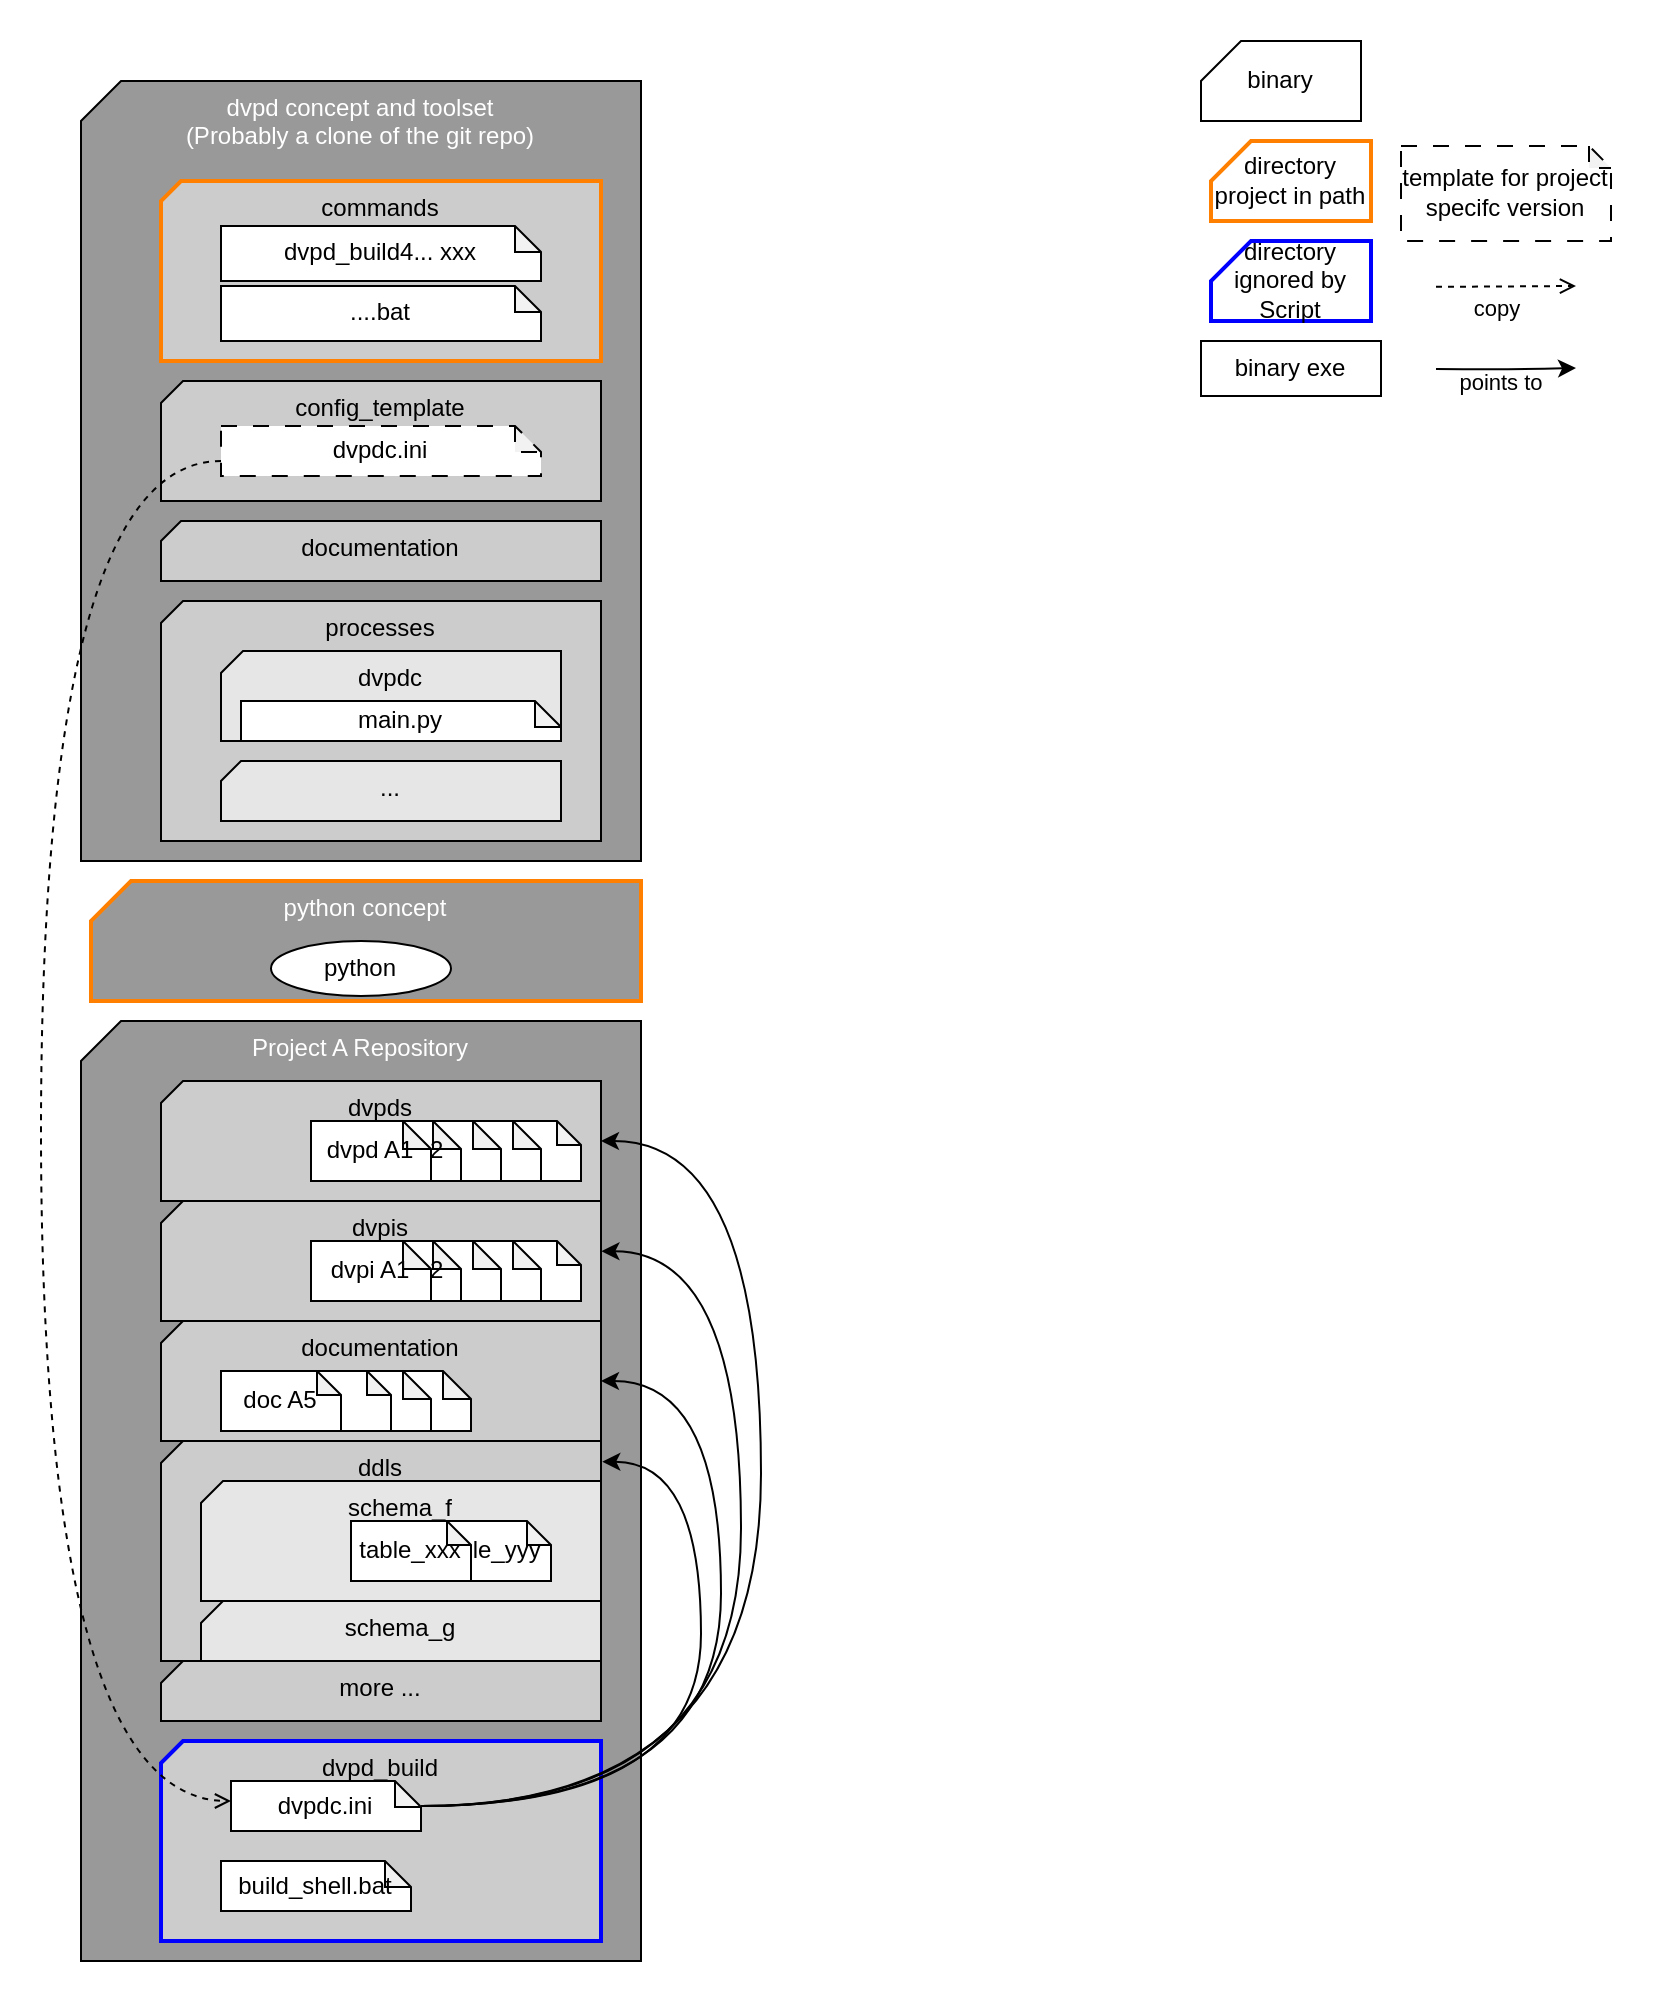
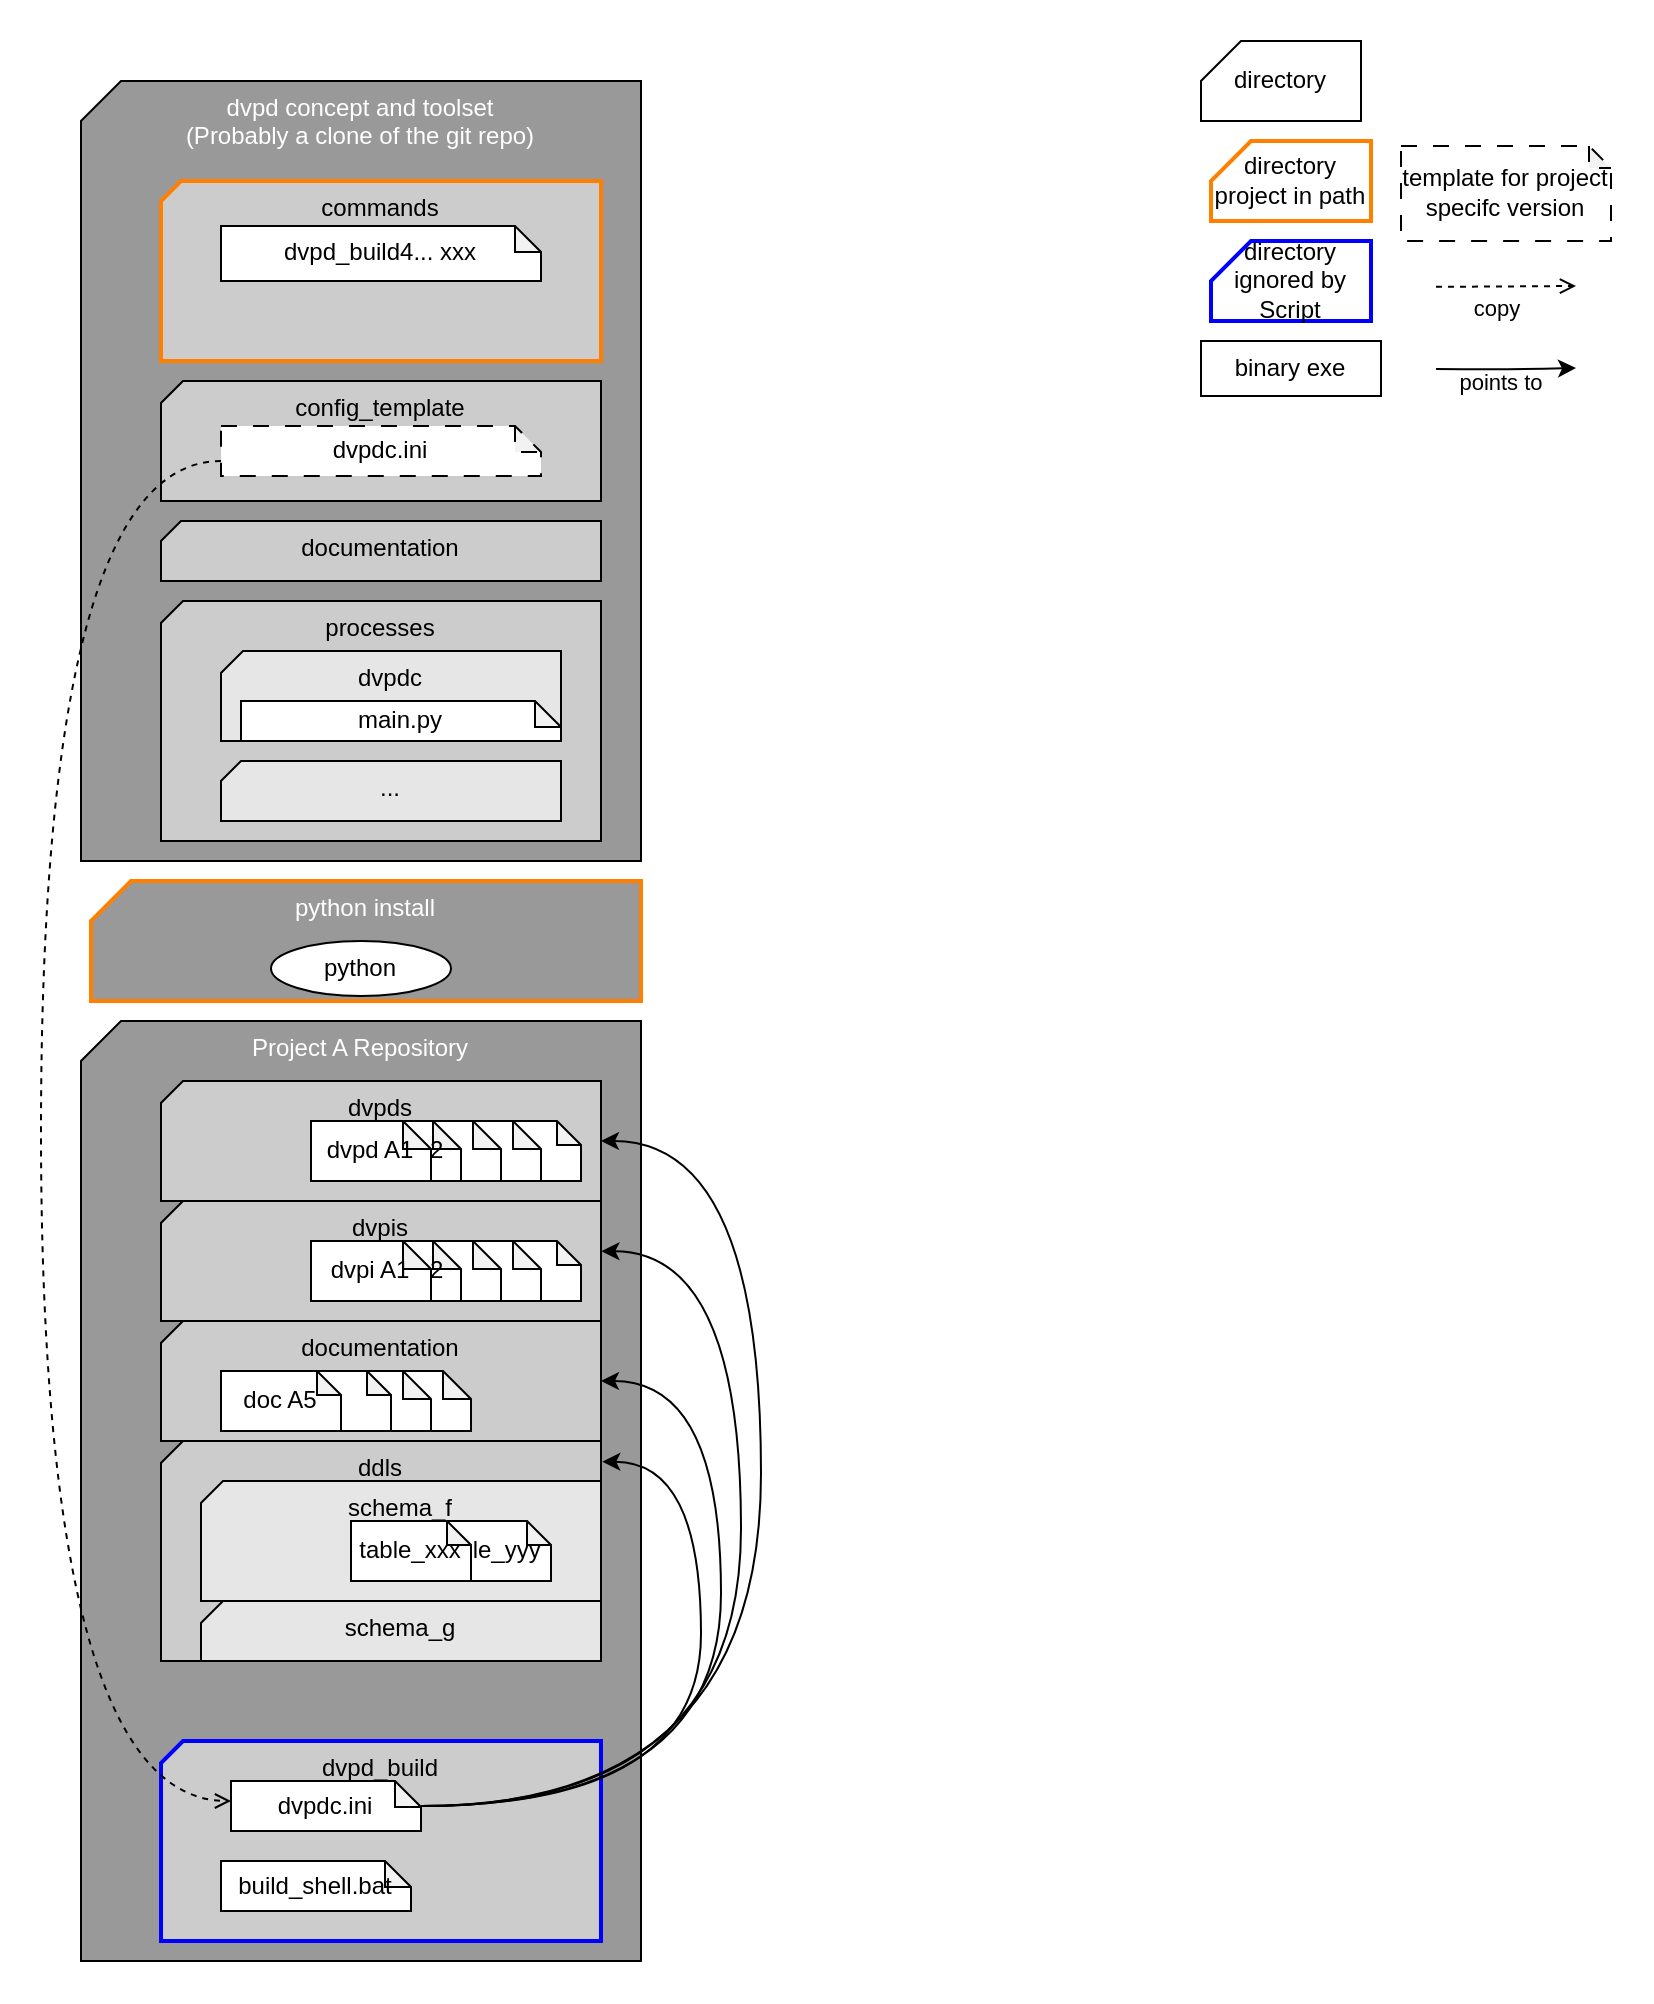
(1281, 81) -> (1281, 81)
(381, 314) -> none
(366, 909) -> (366, 909)
(381, 1691) -> none
